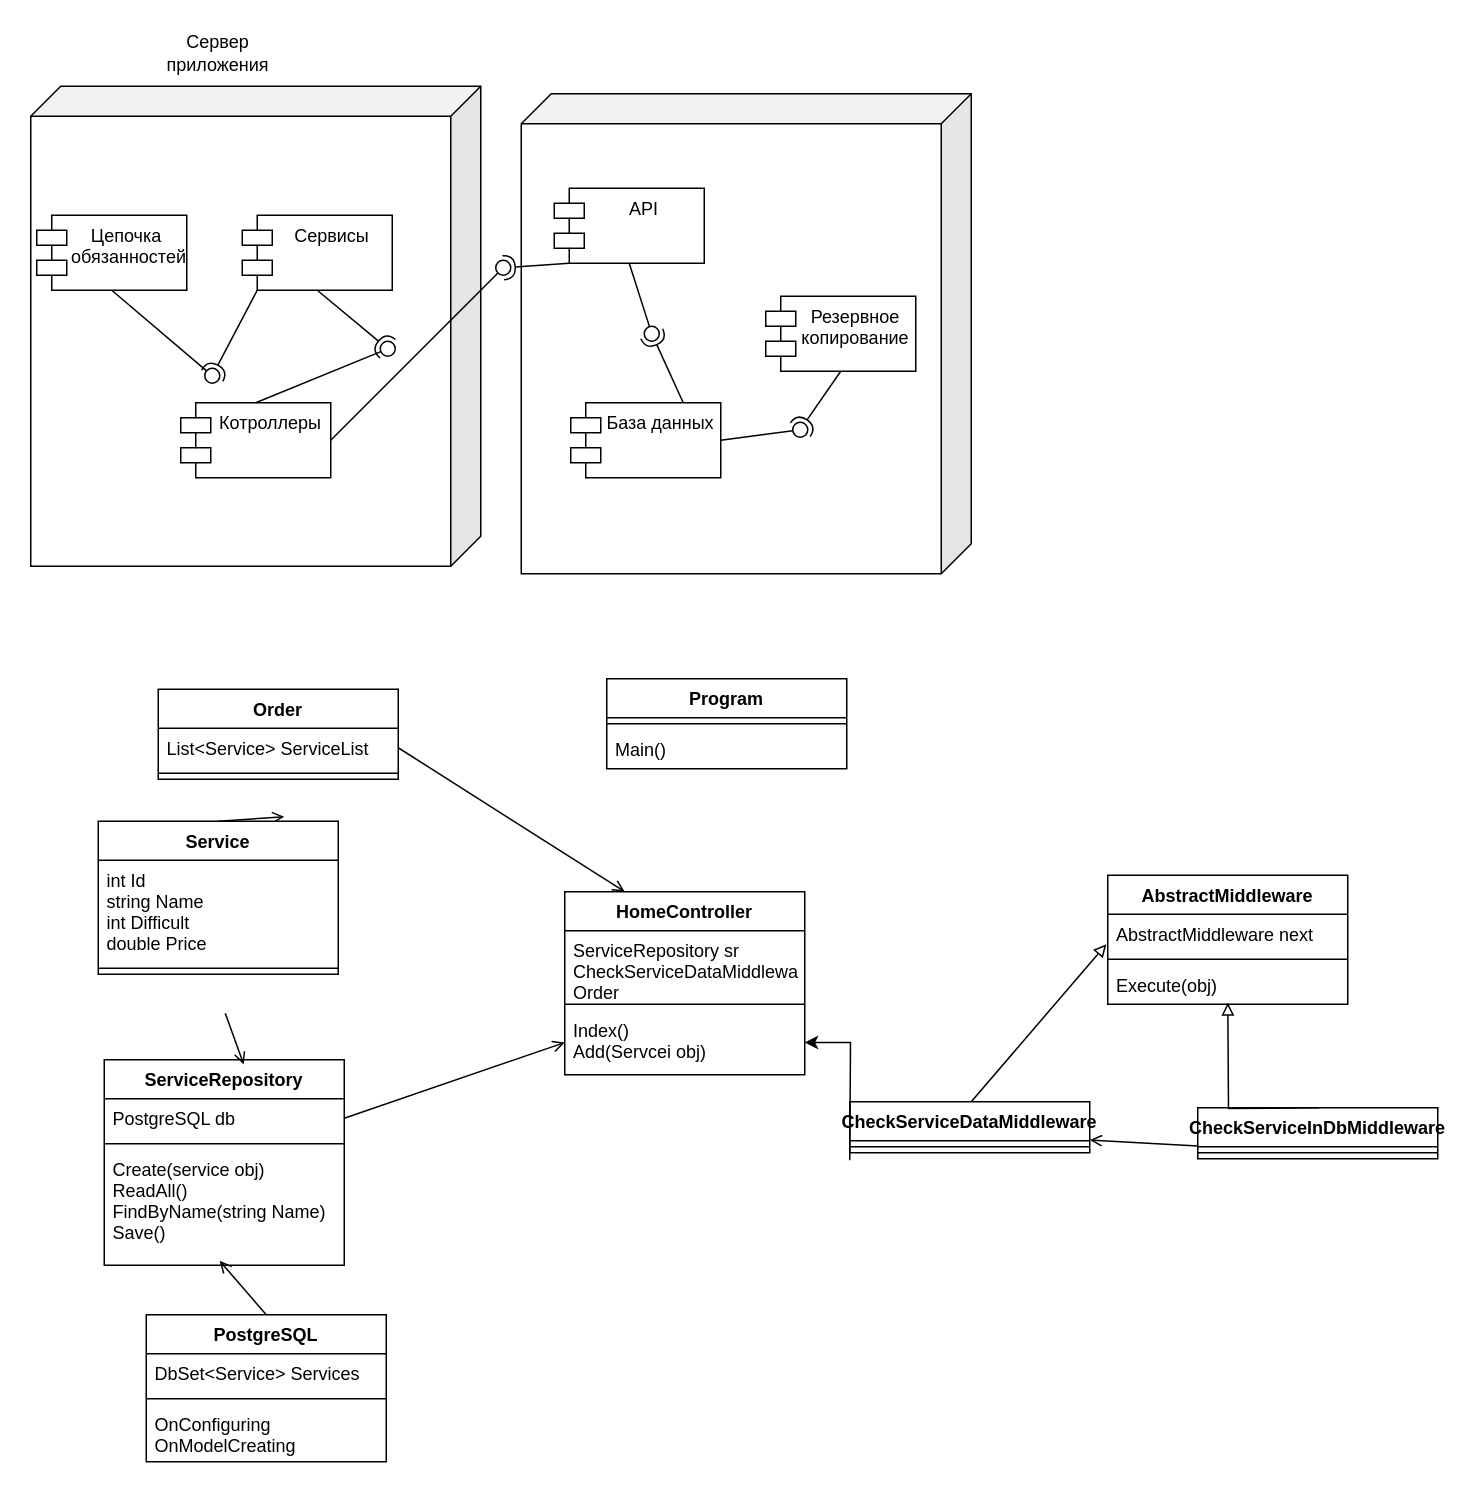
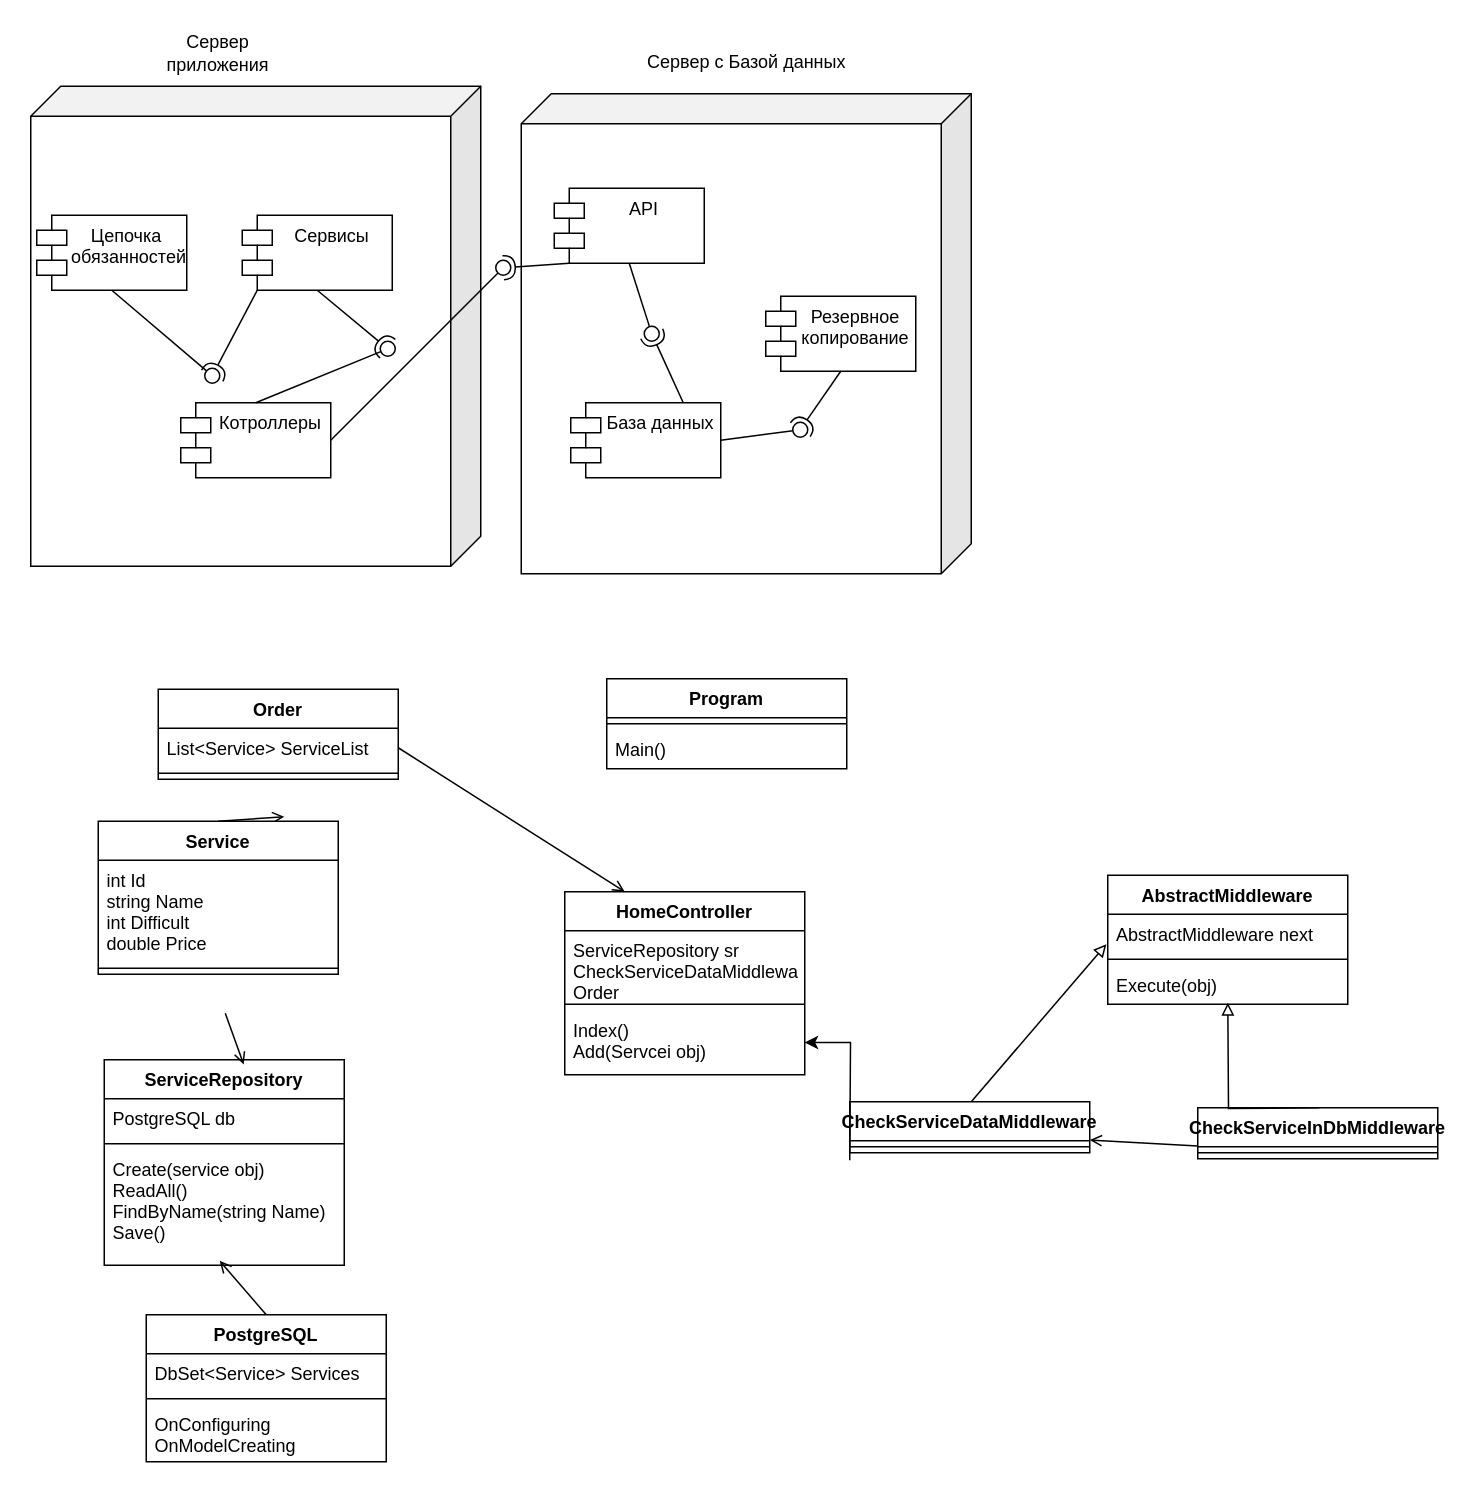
none -> (746, 62)
(453, 1081) -> none
